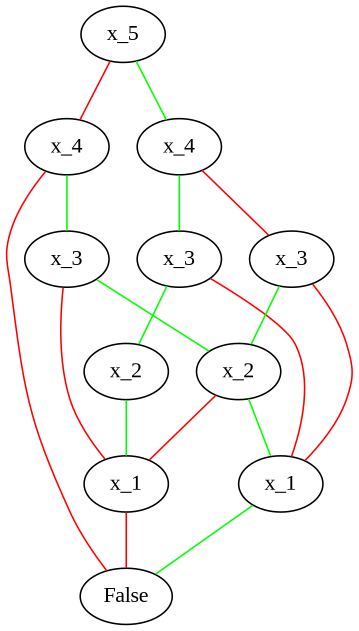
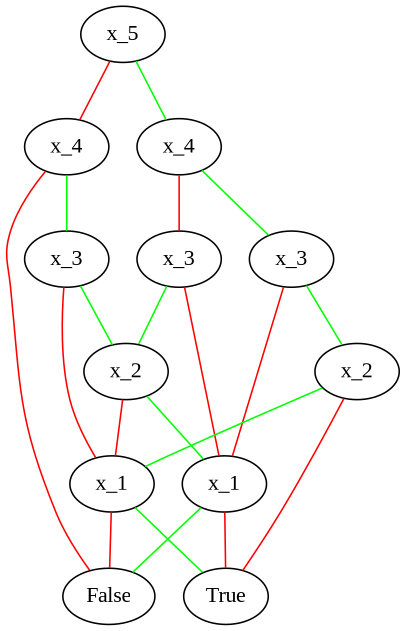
none -> (226, 596)
